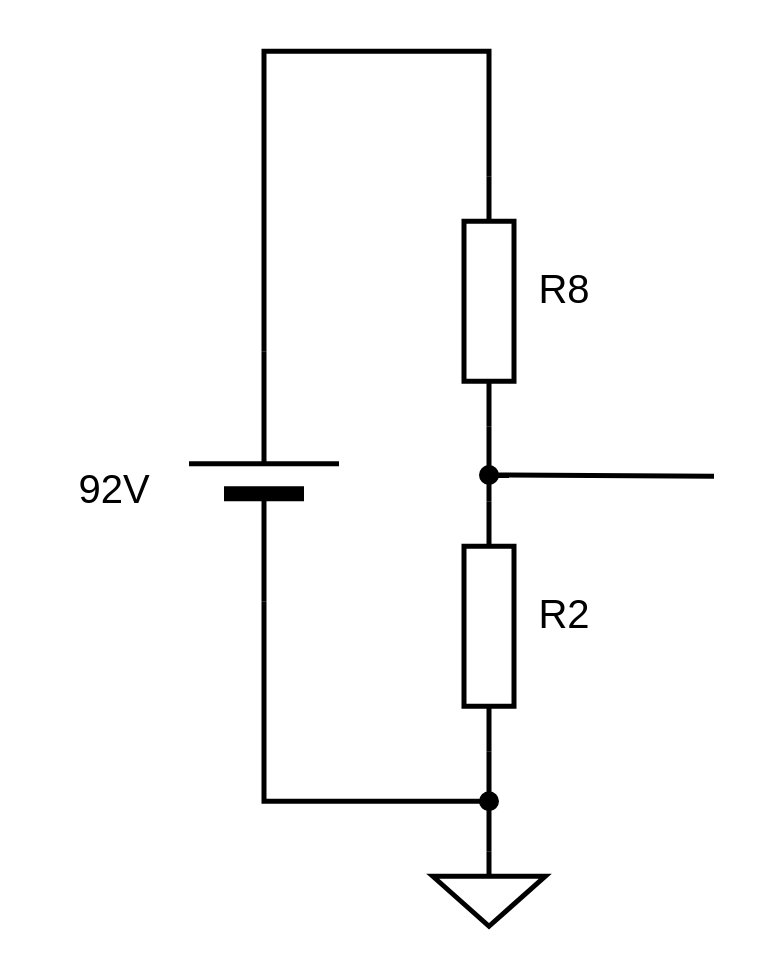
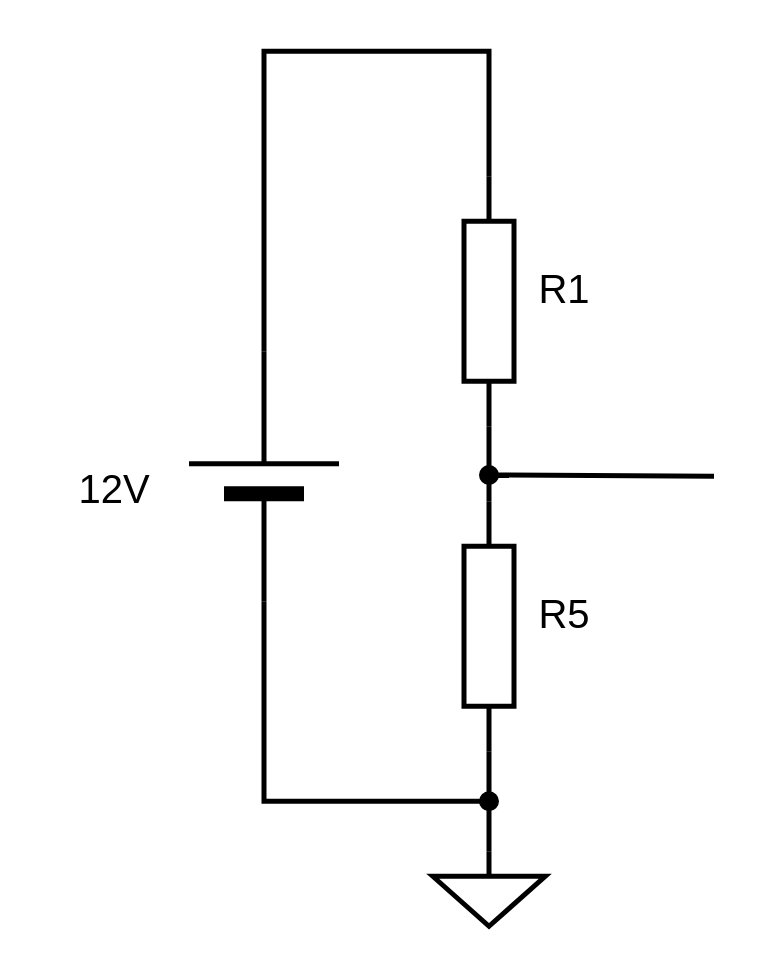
(565, 289) -> (565, 289)
(115, 489) -> (115, 489)
(565, 614) -> (565, 614)
